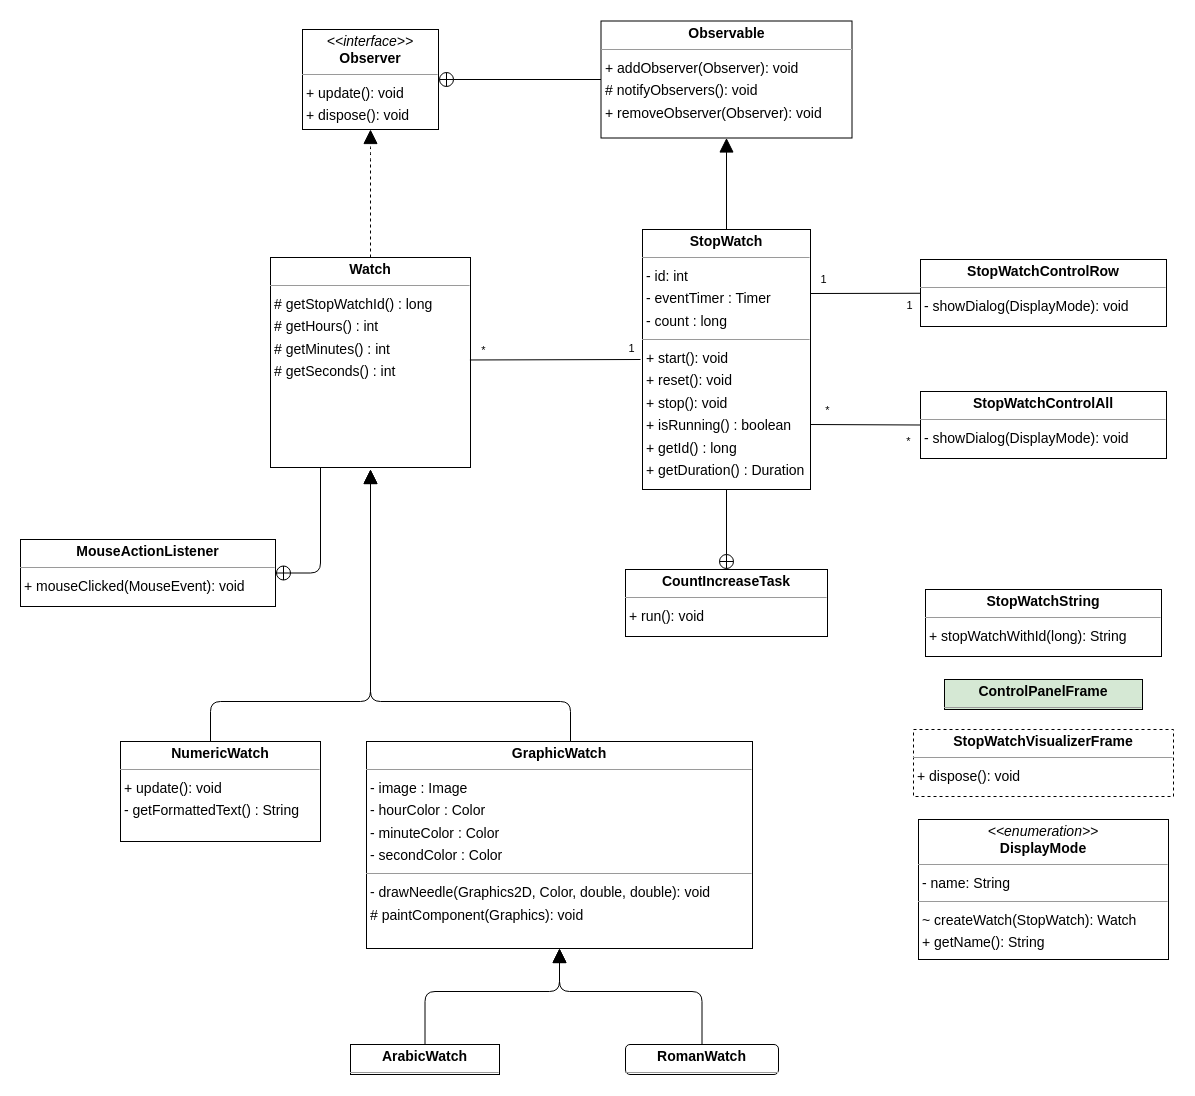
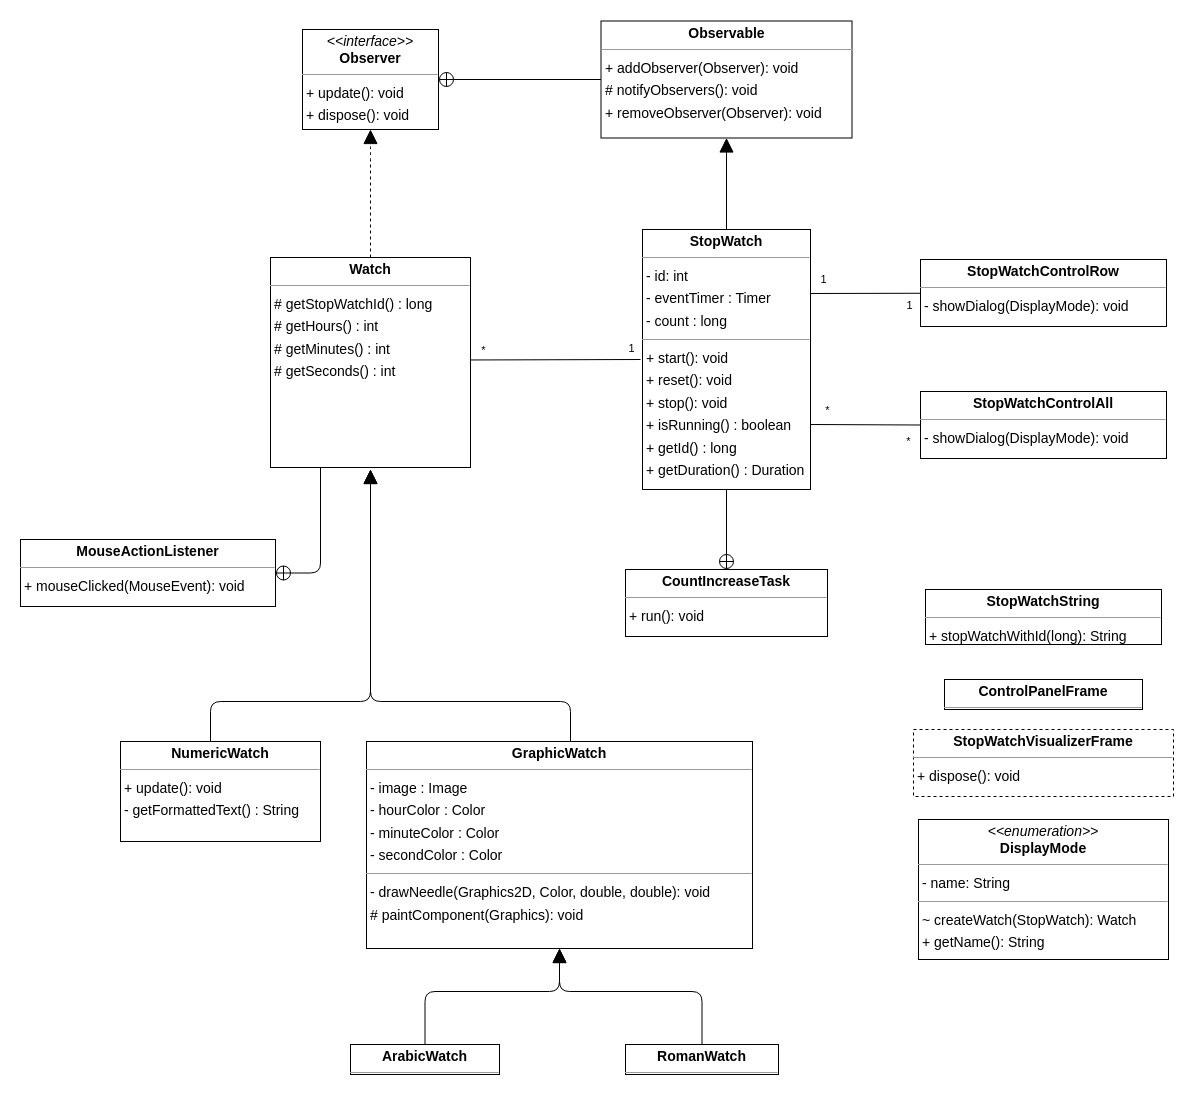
(1044, 623) -> (1044, 617)
(1044, 695) -> (1044, 695)
(702, 1060) -> (702, 1060)
